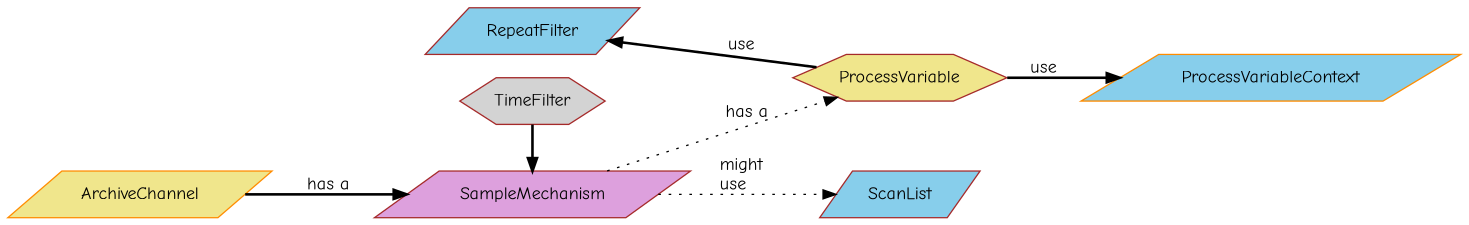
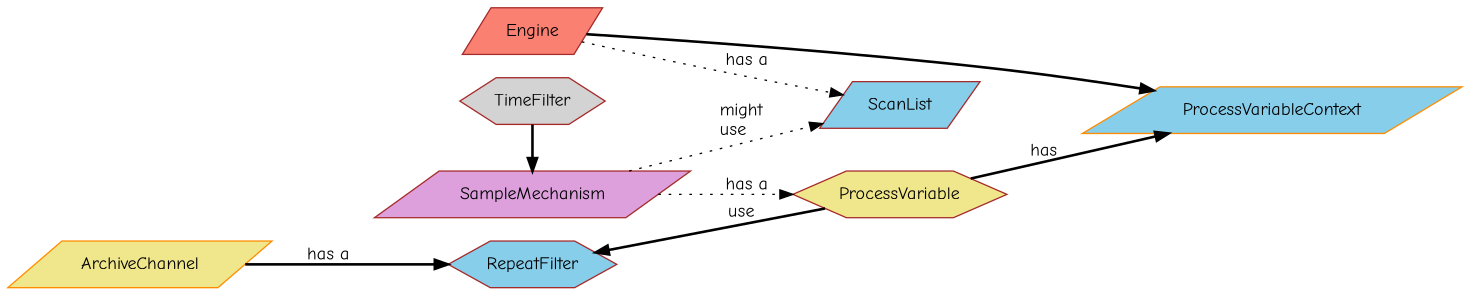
none -> (532, 31)
(532, 31) -> (532, 264)
(1044, 68) -> (1044, 151)
(319, 194) -> (340, 264)
